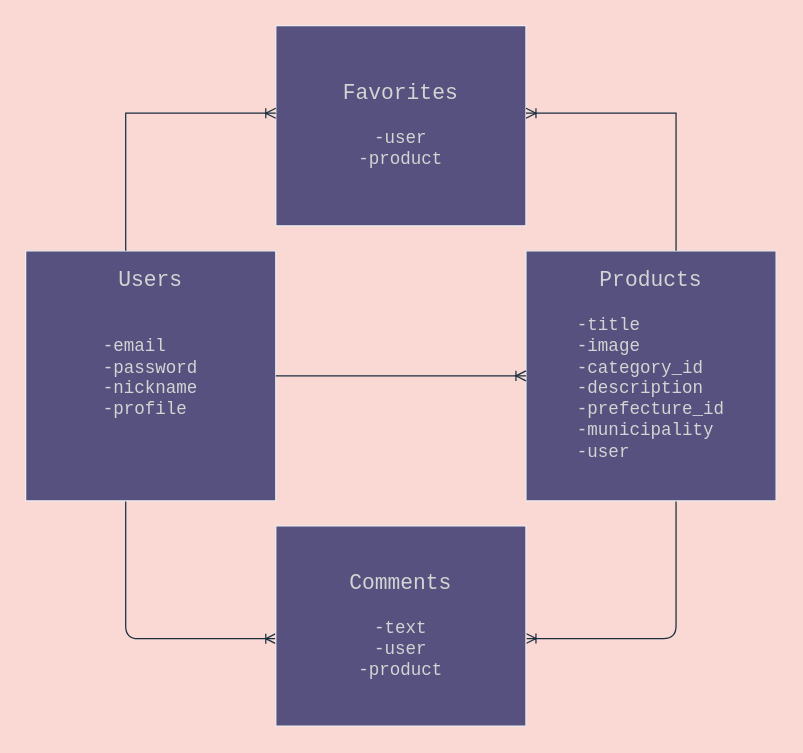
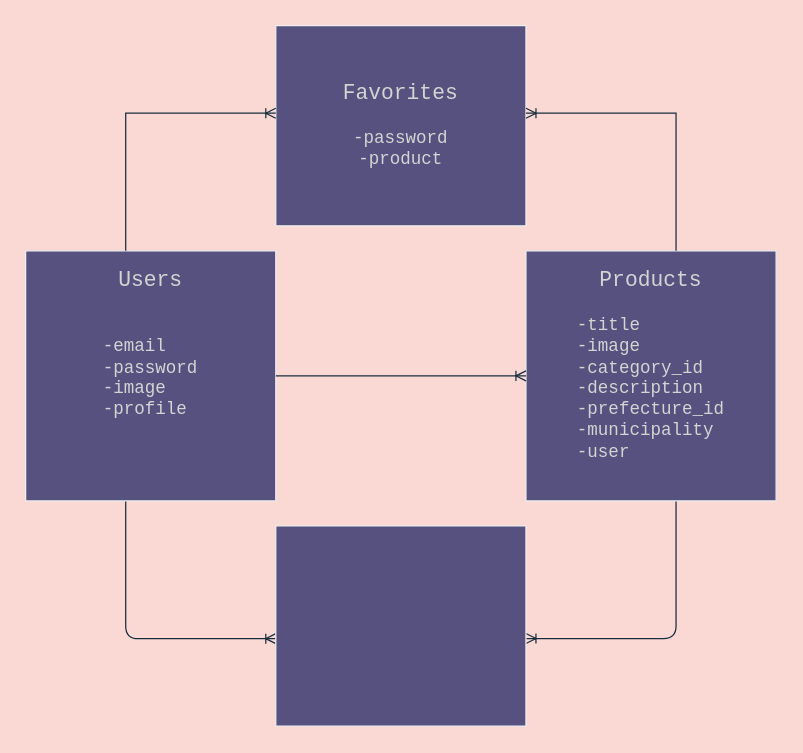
(401, 126) -> (401, 126)
(151, 376) -> (151, 376)
(401, 626) -> none
